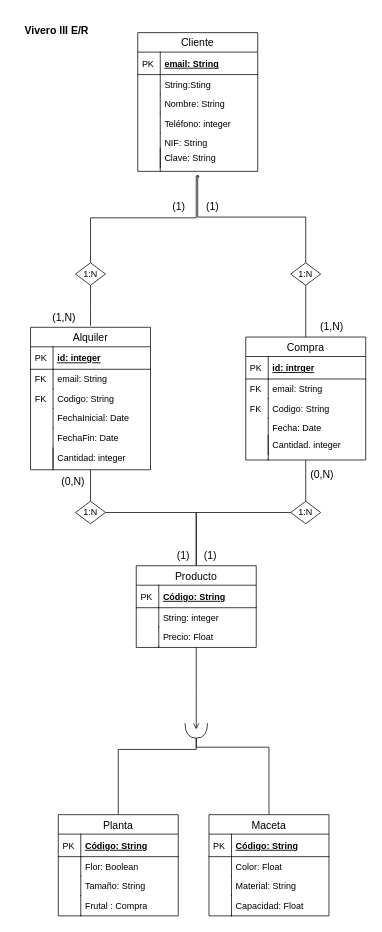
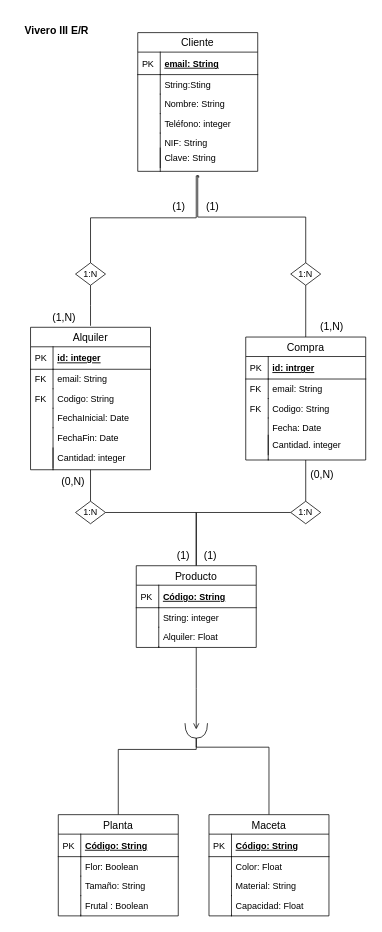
(191, 638) -> (194, 638)
(118, 906) -> (119, 906)
